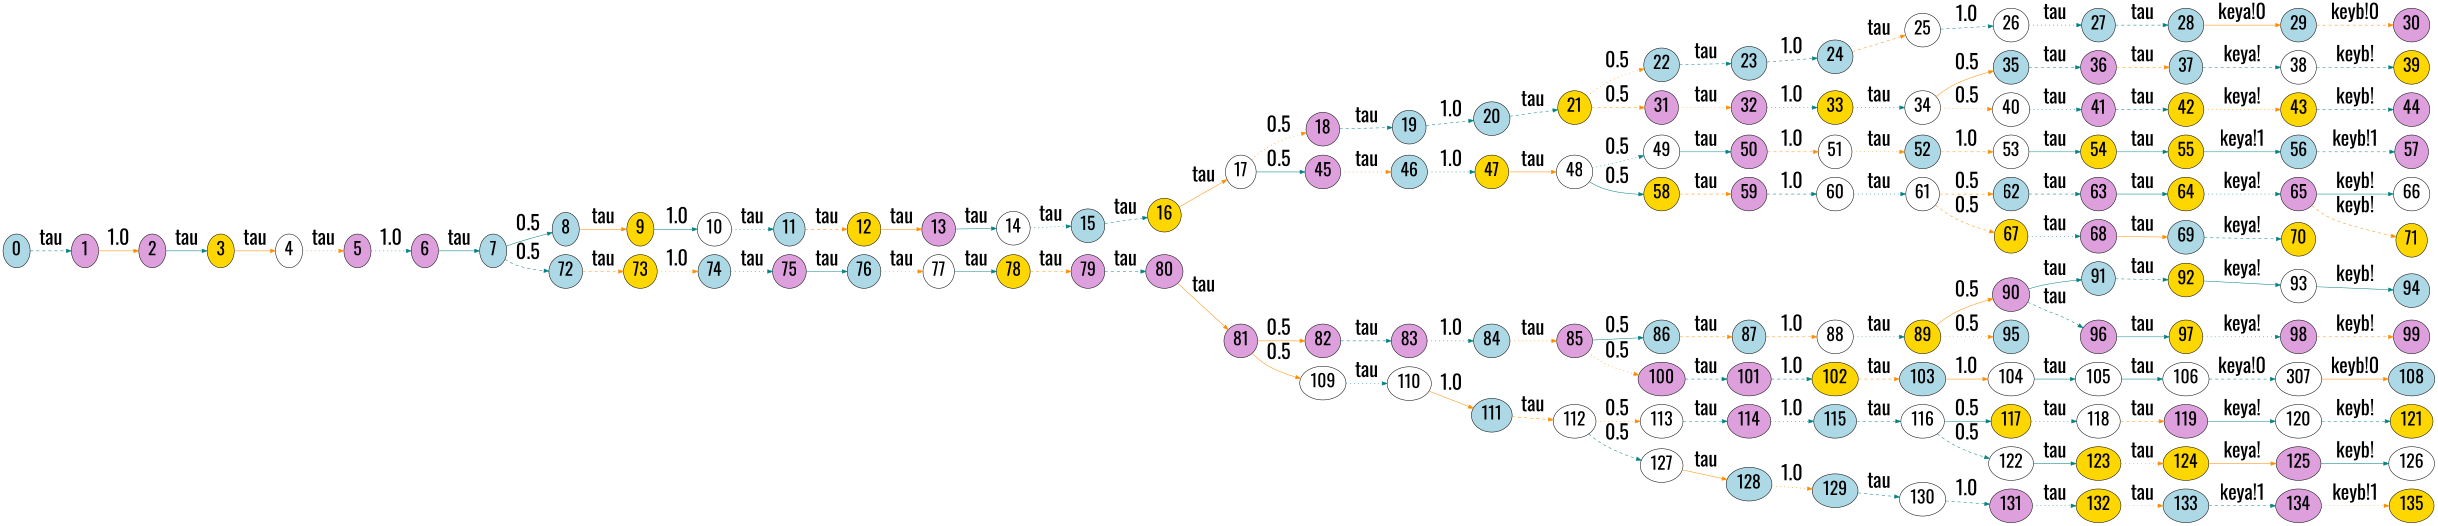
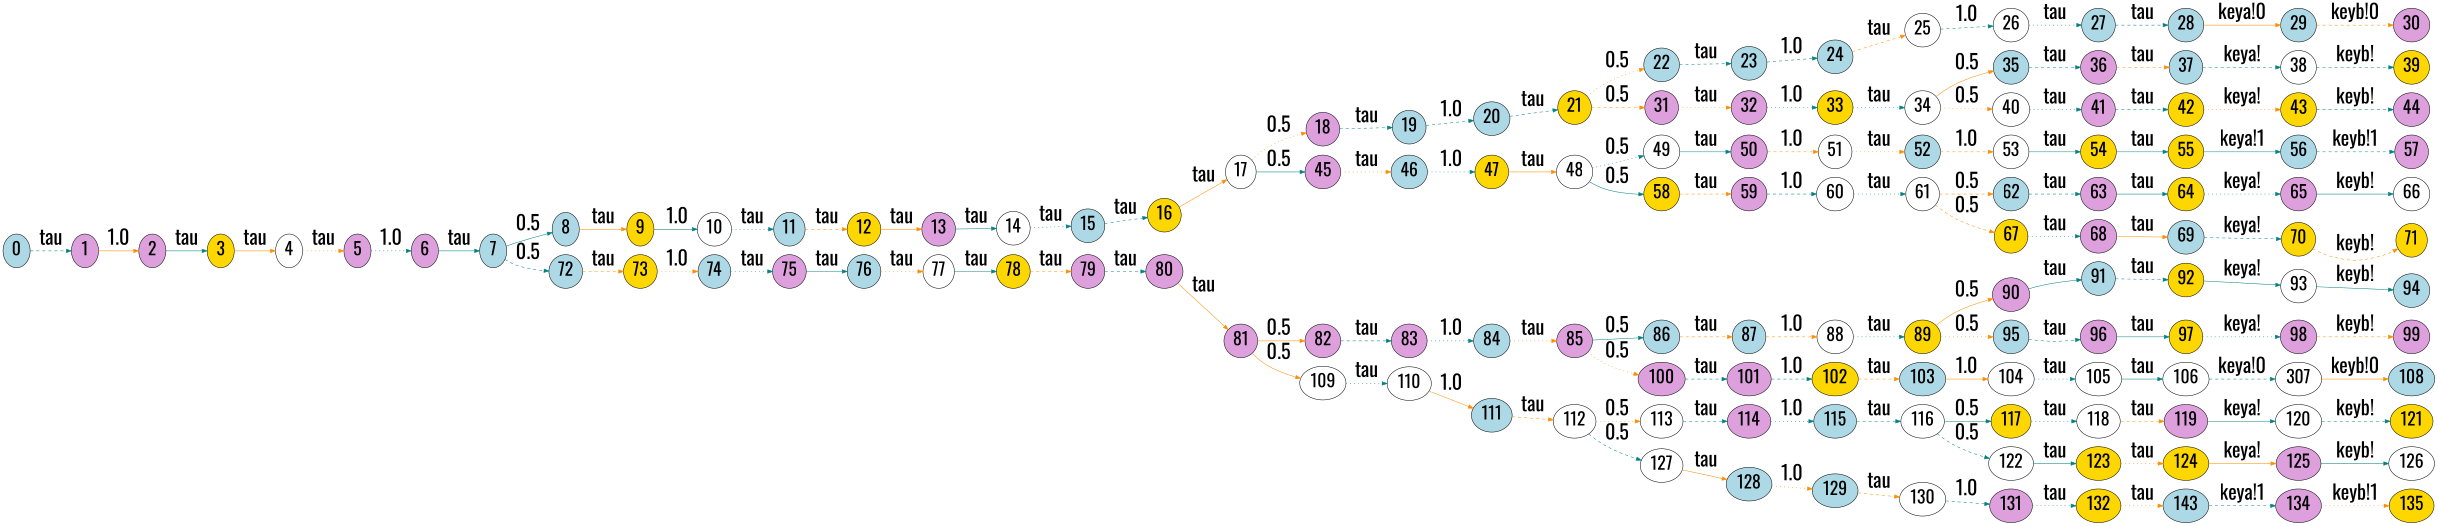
(2350, 225) -> (2353, 260)
(2053, 313) -> (2052, 341)
(2052, 379) -> (2052, 379)
(1876, 495) -> (1876, 495)
(2186, 506) -> (2186, 506)
